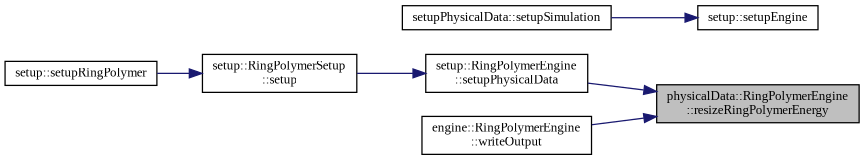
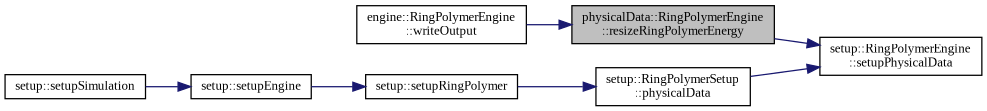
(507, 18) -> (75, 87)
(280, 73) -> (673, 87)
none -> (332, 87)
(616, 87) -> (791, 41)
